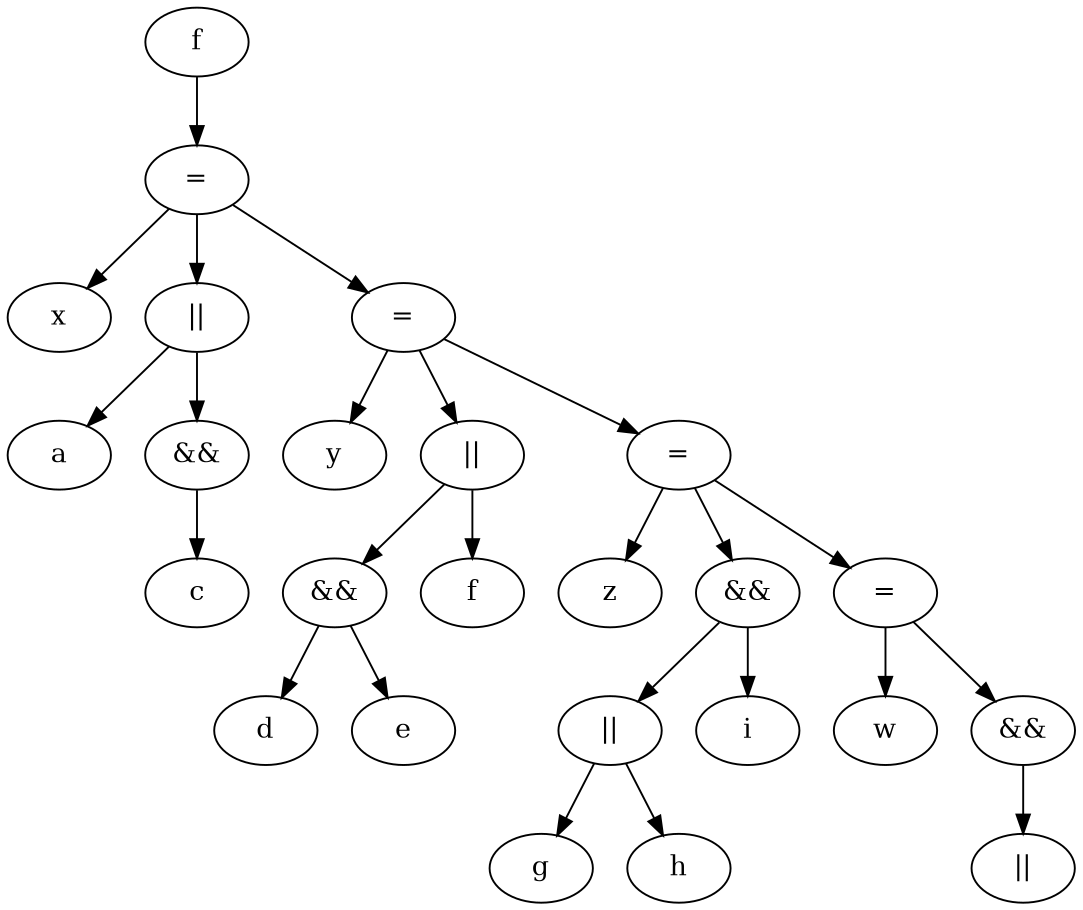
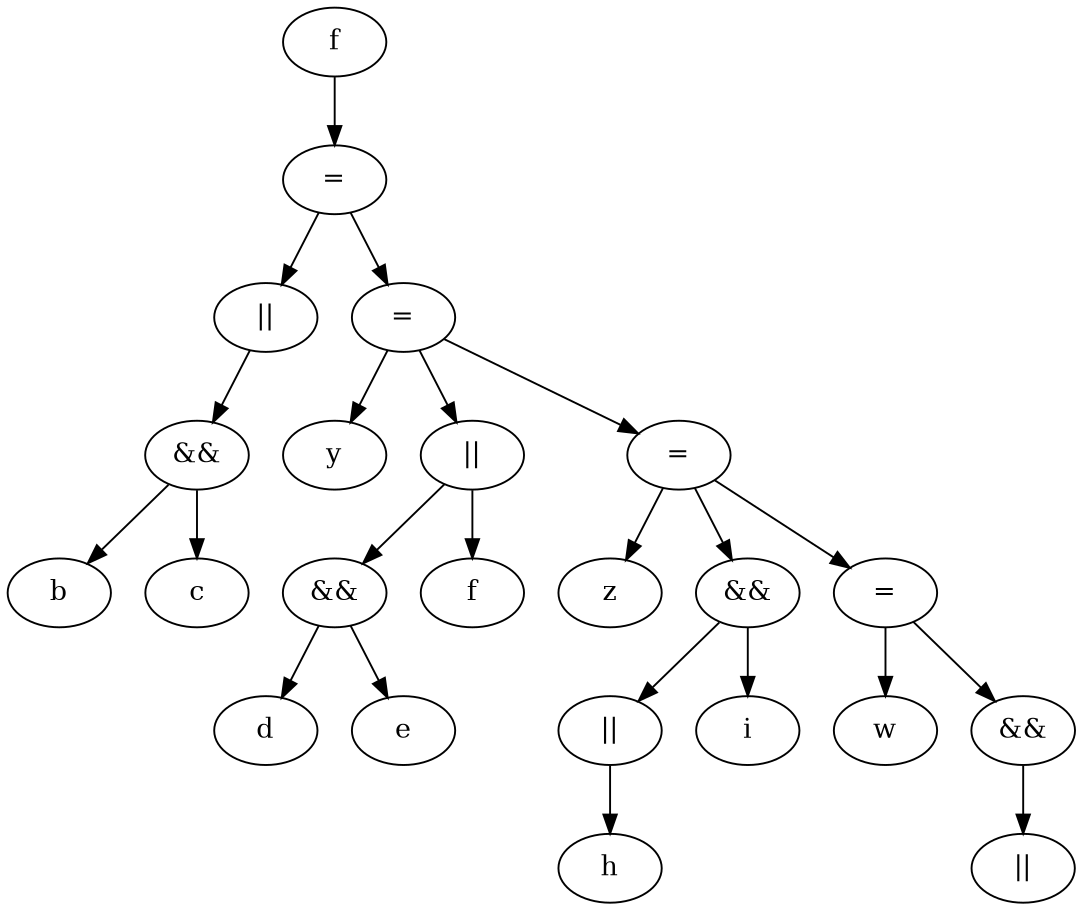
(59, 317) -> none
(59, 455) -> none
none -> (59, 593)
(541, 868) -> none
